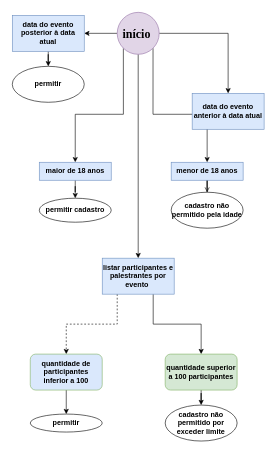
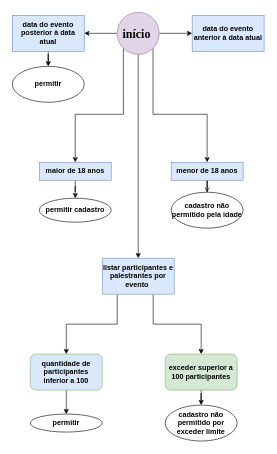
(228, 111) -> (228, 33)
(94, 324) -> (94, 324)
(201, 372) -> (201, 372)
